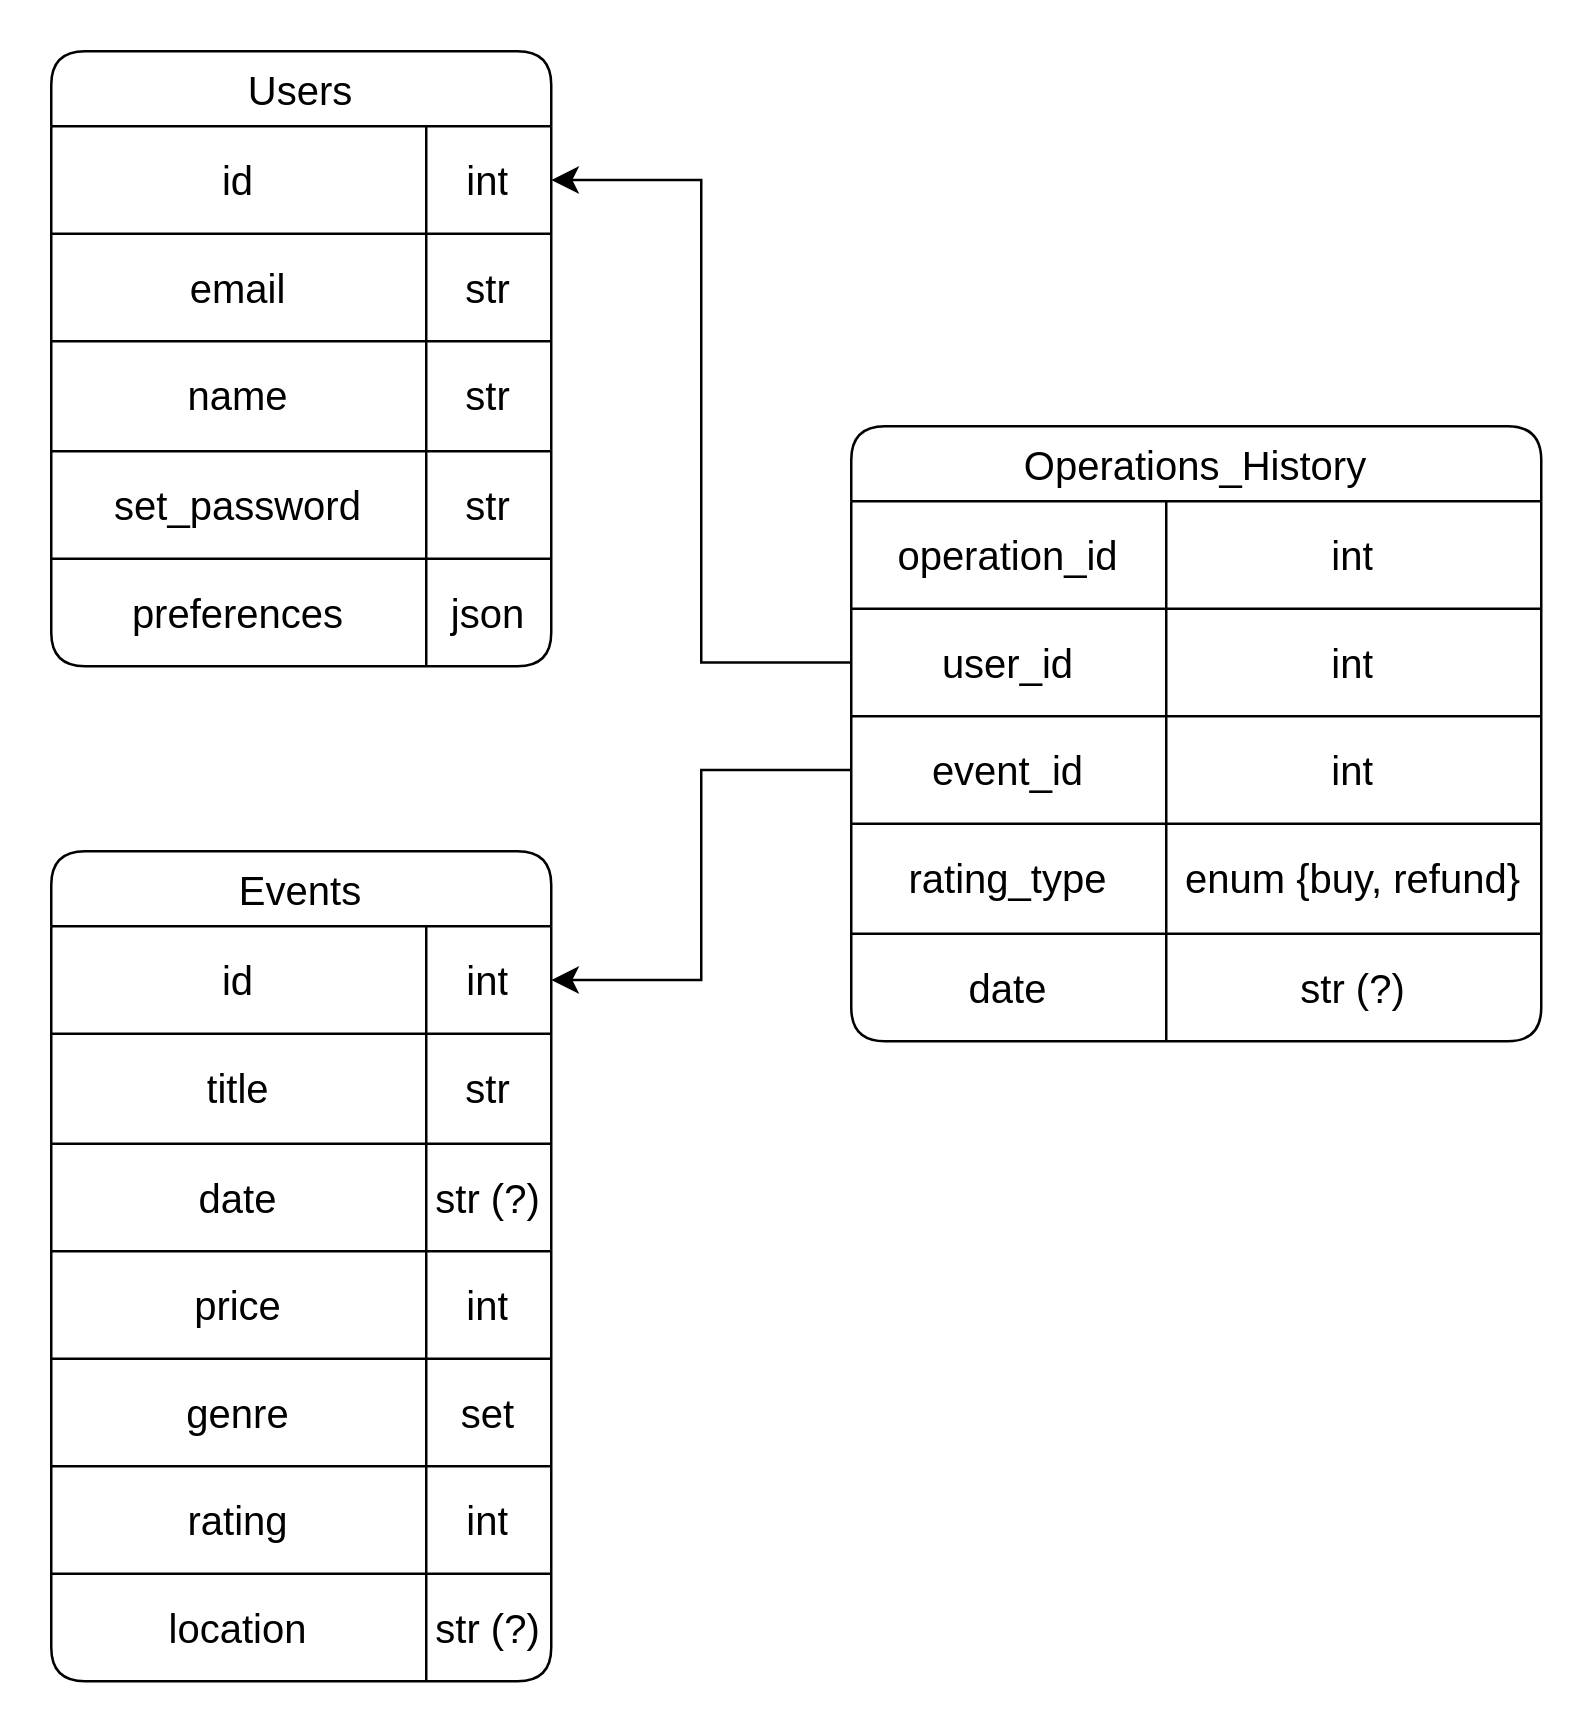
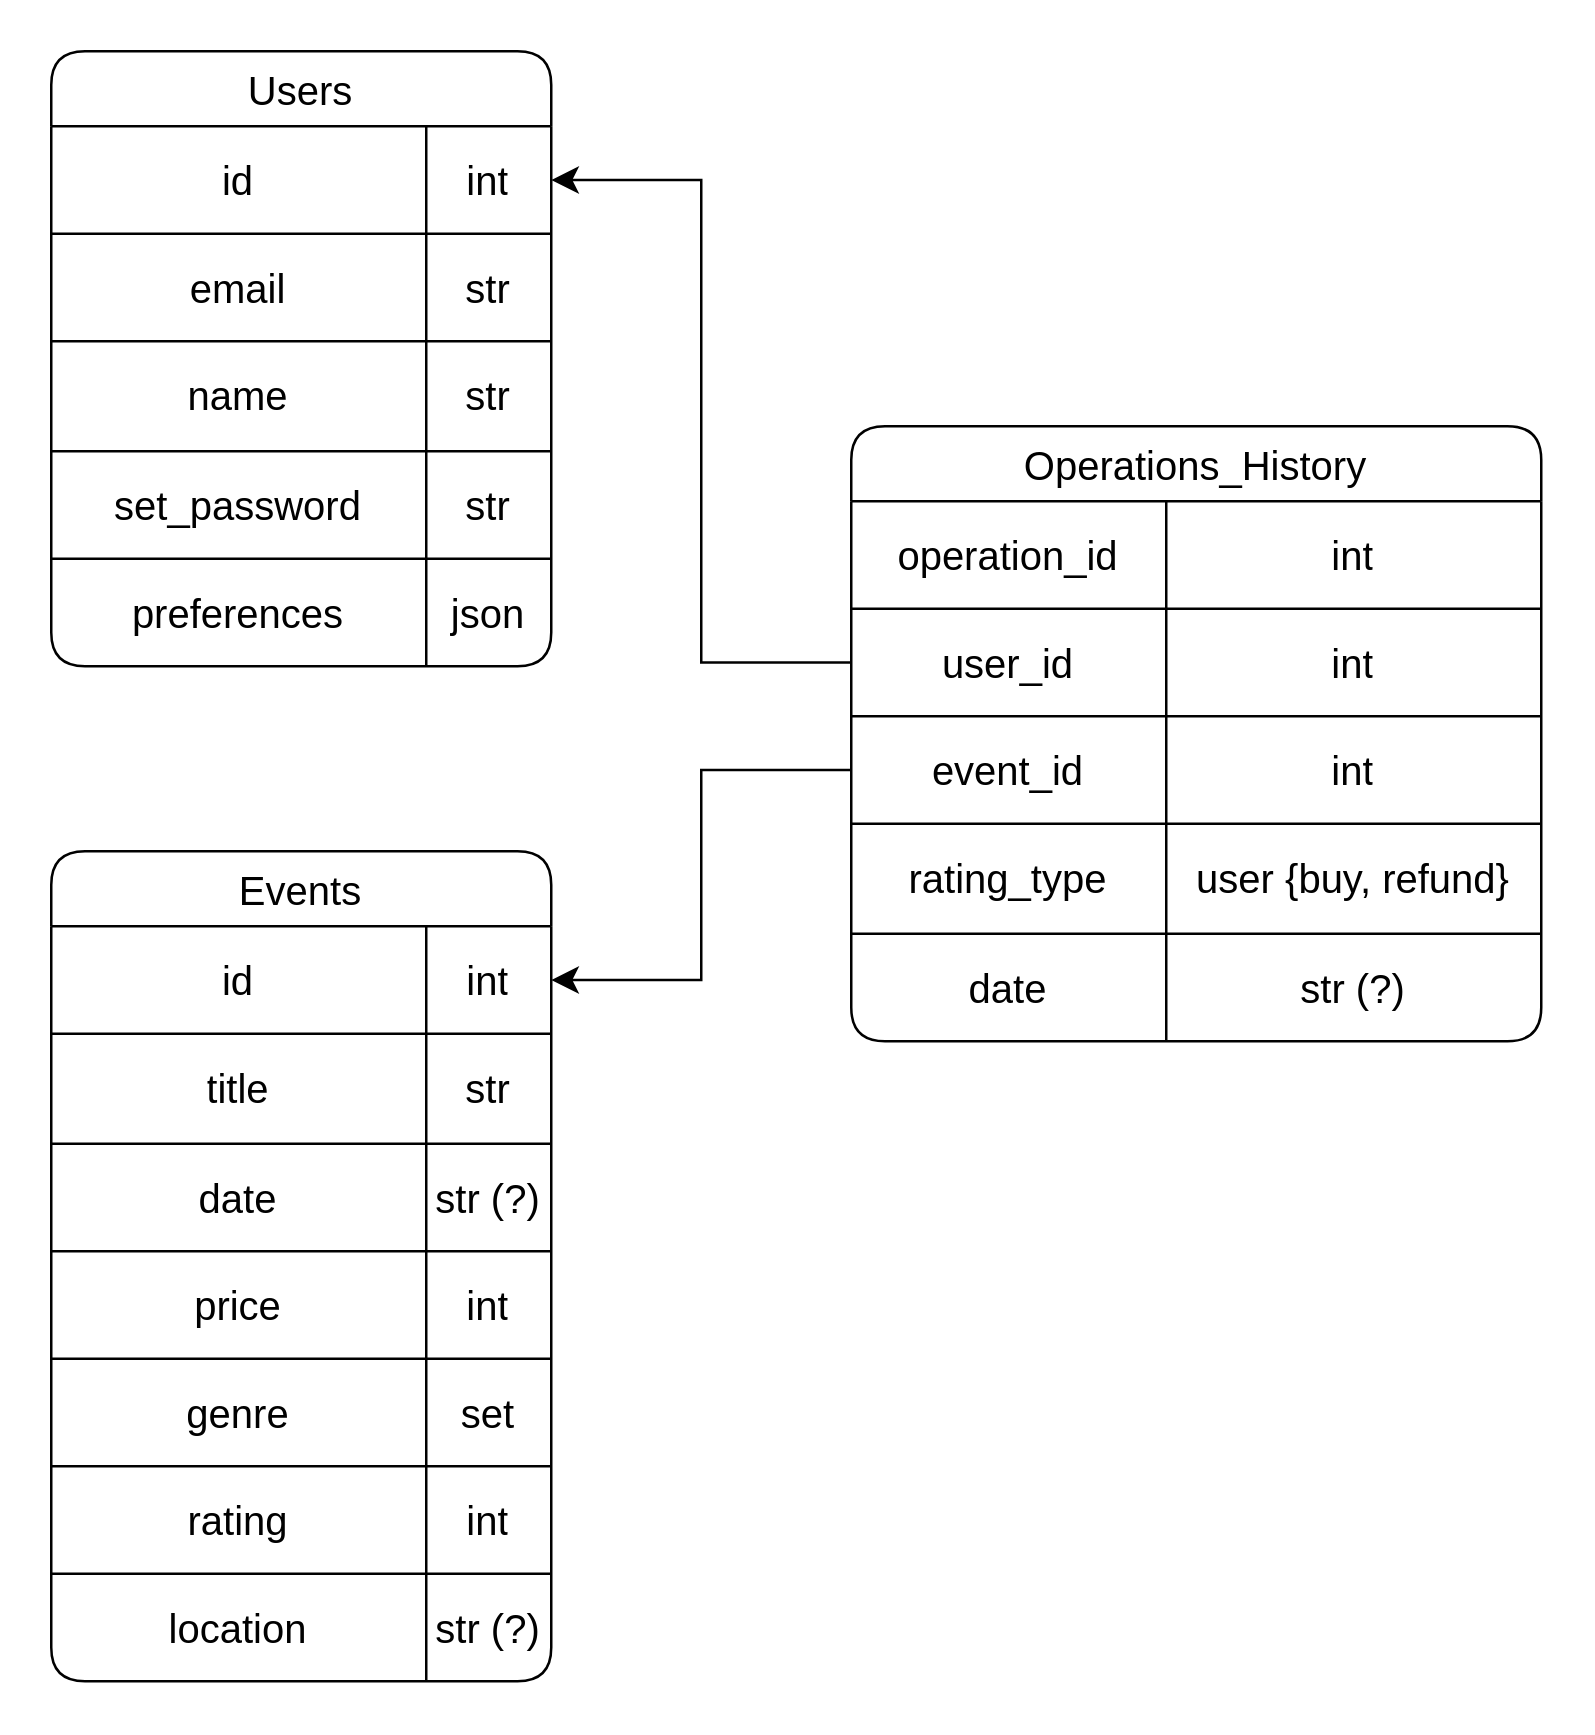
(1354, 879) -> (1354, 879)
